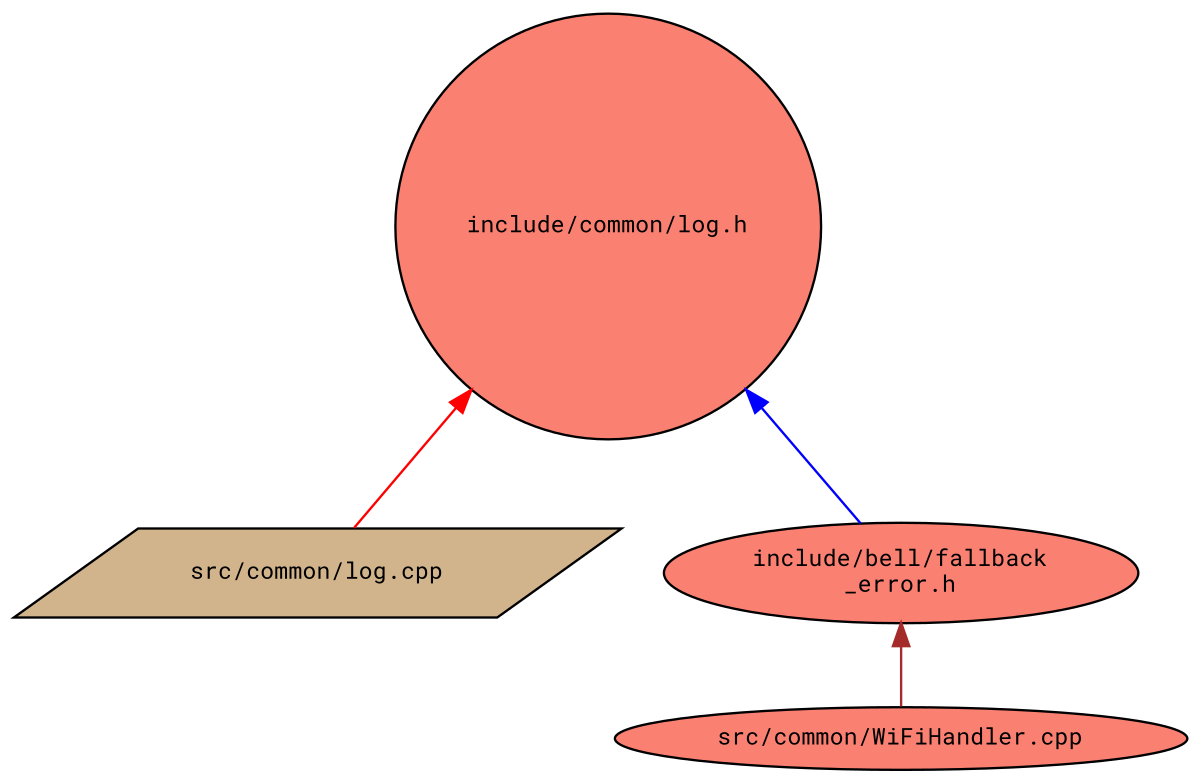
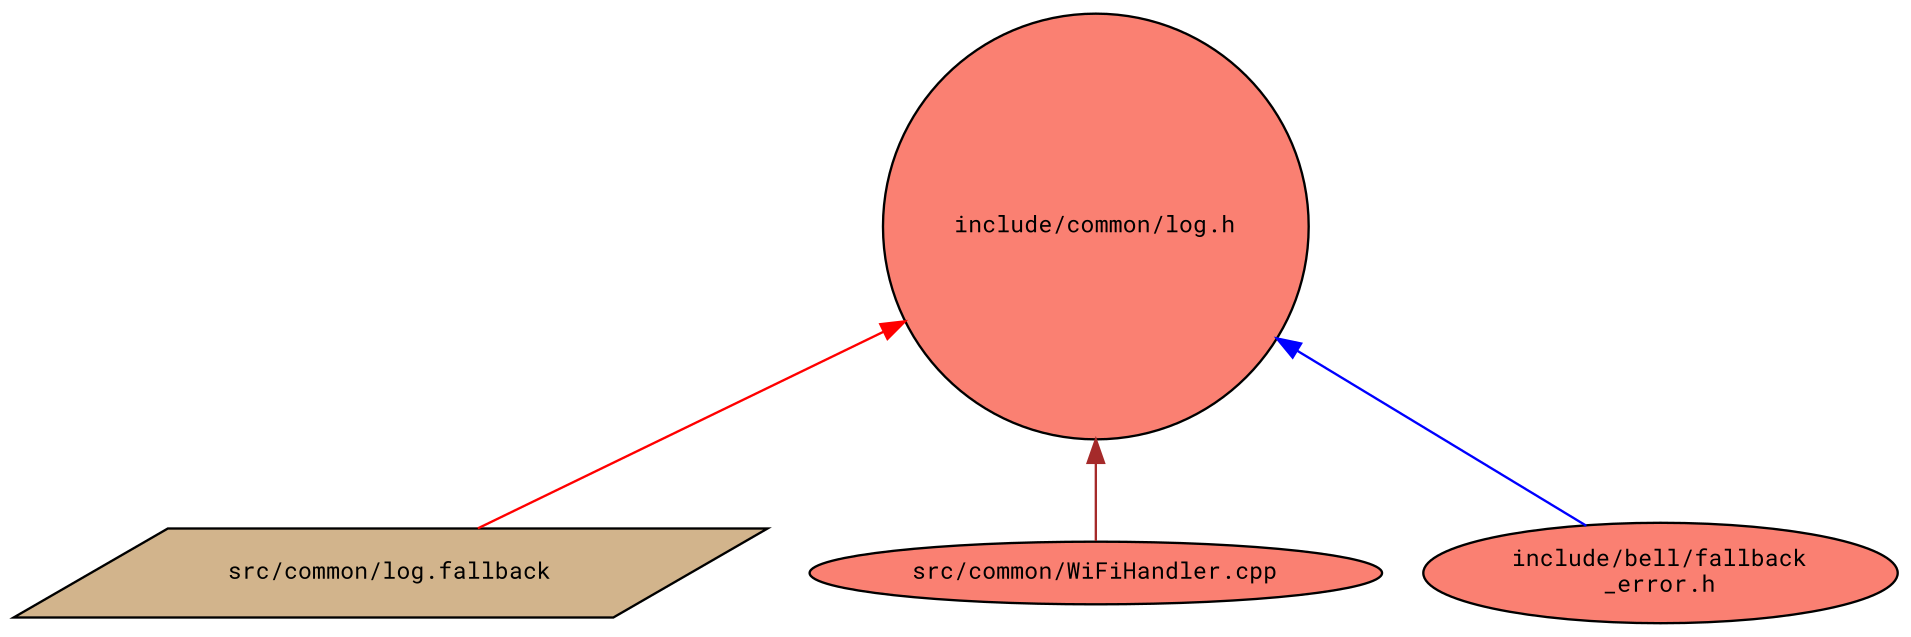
(318, 573) -> (391, 573)
(901, 677) -> (1096, 502)
